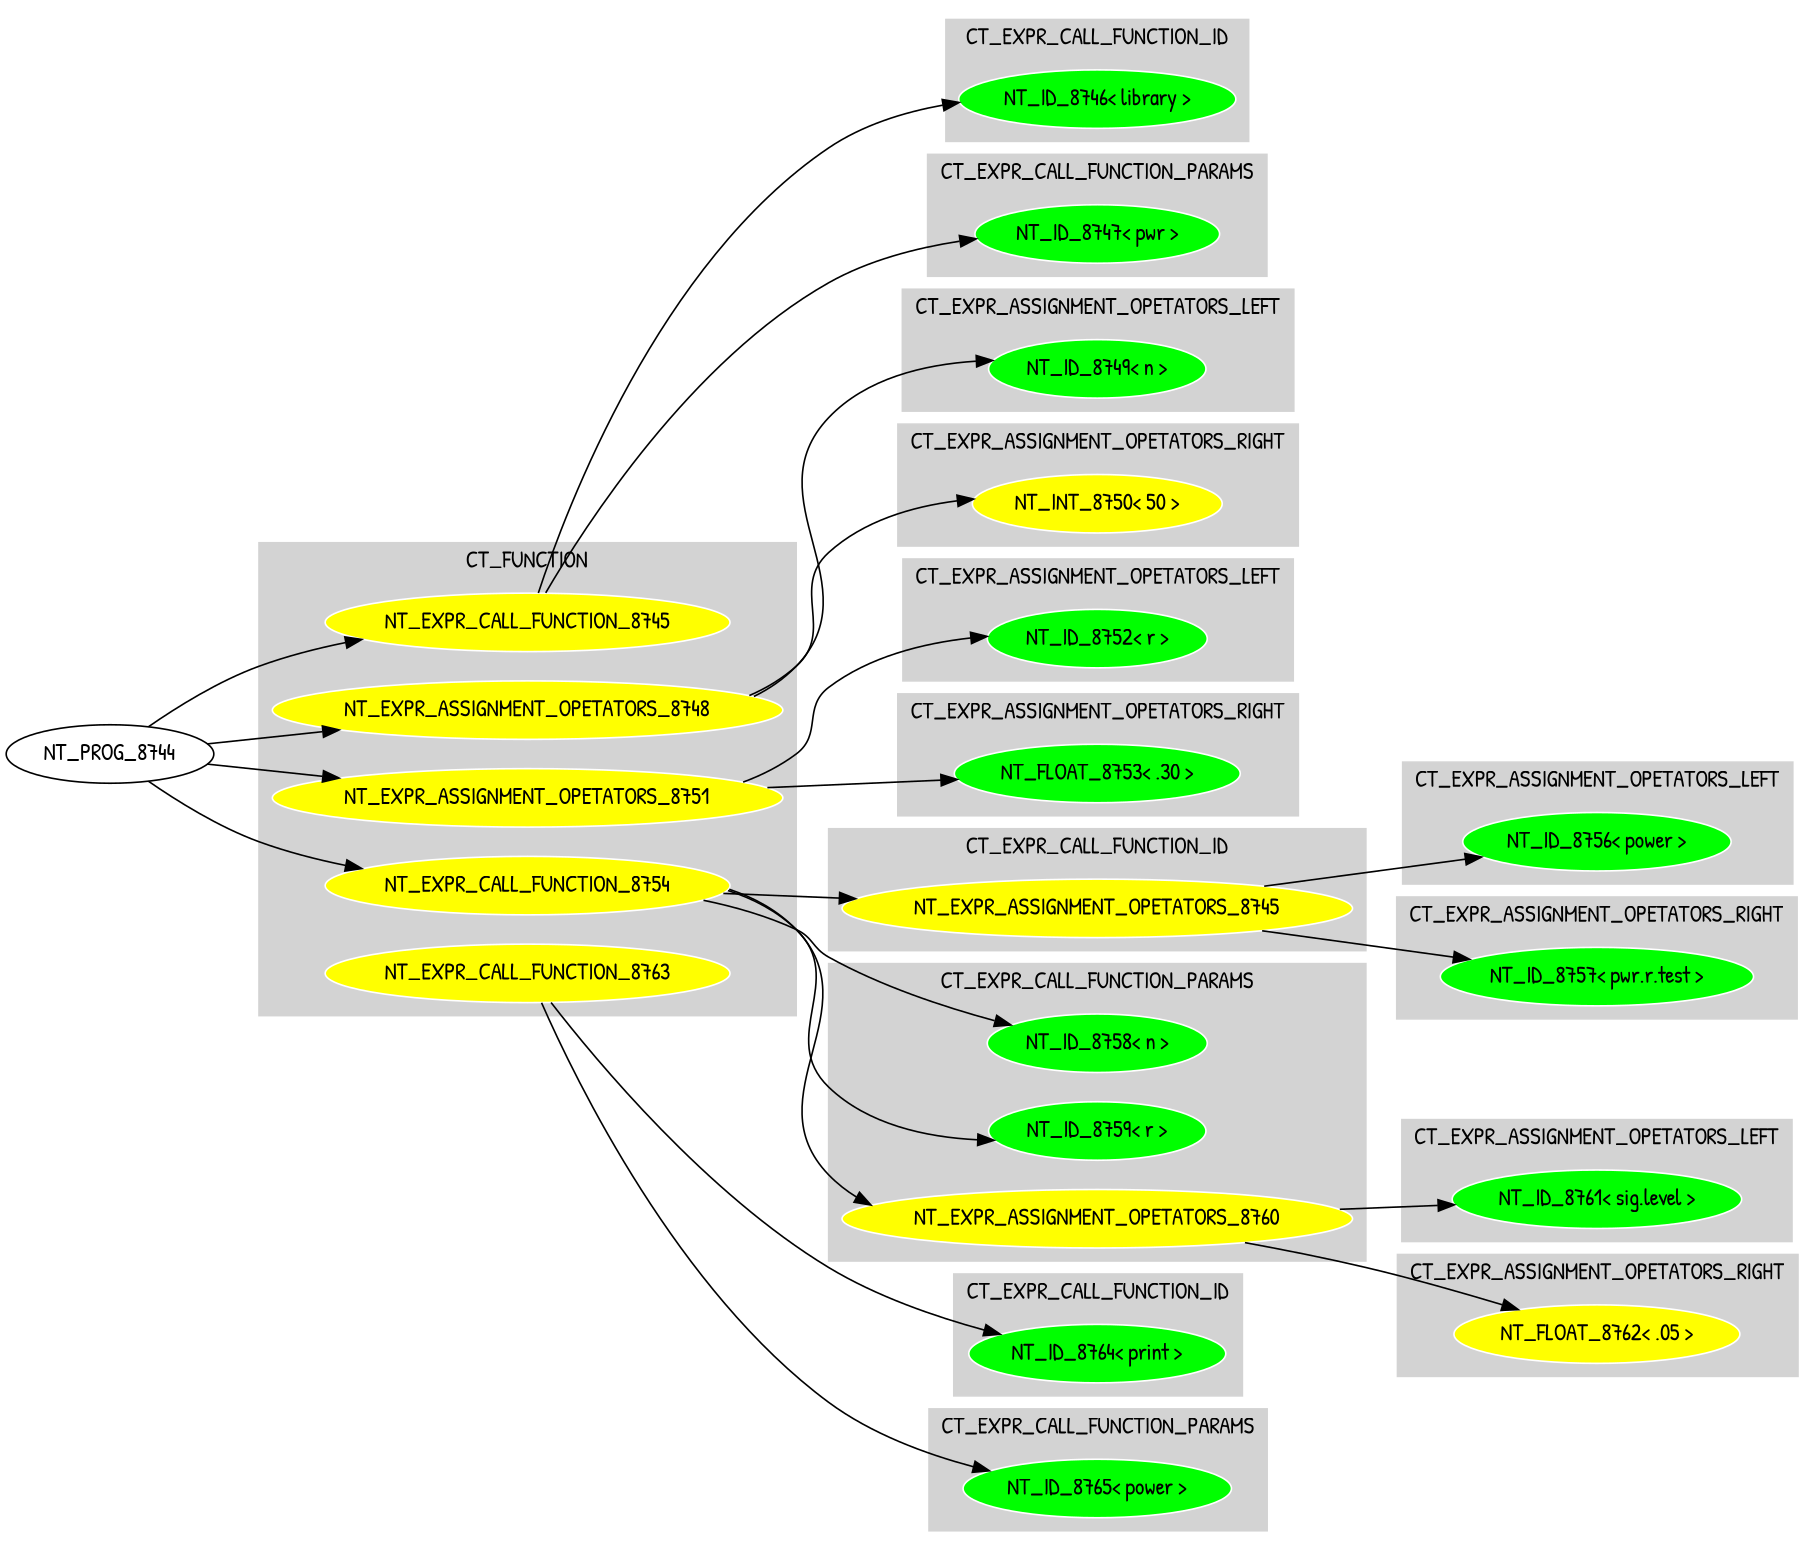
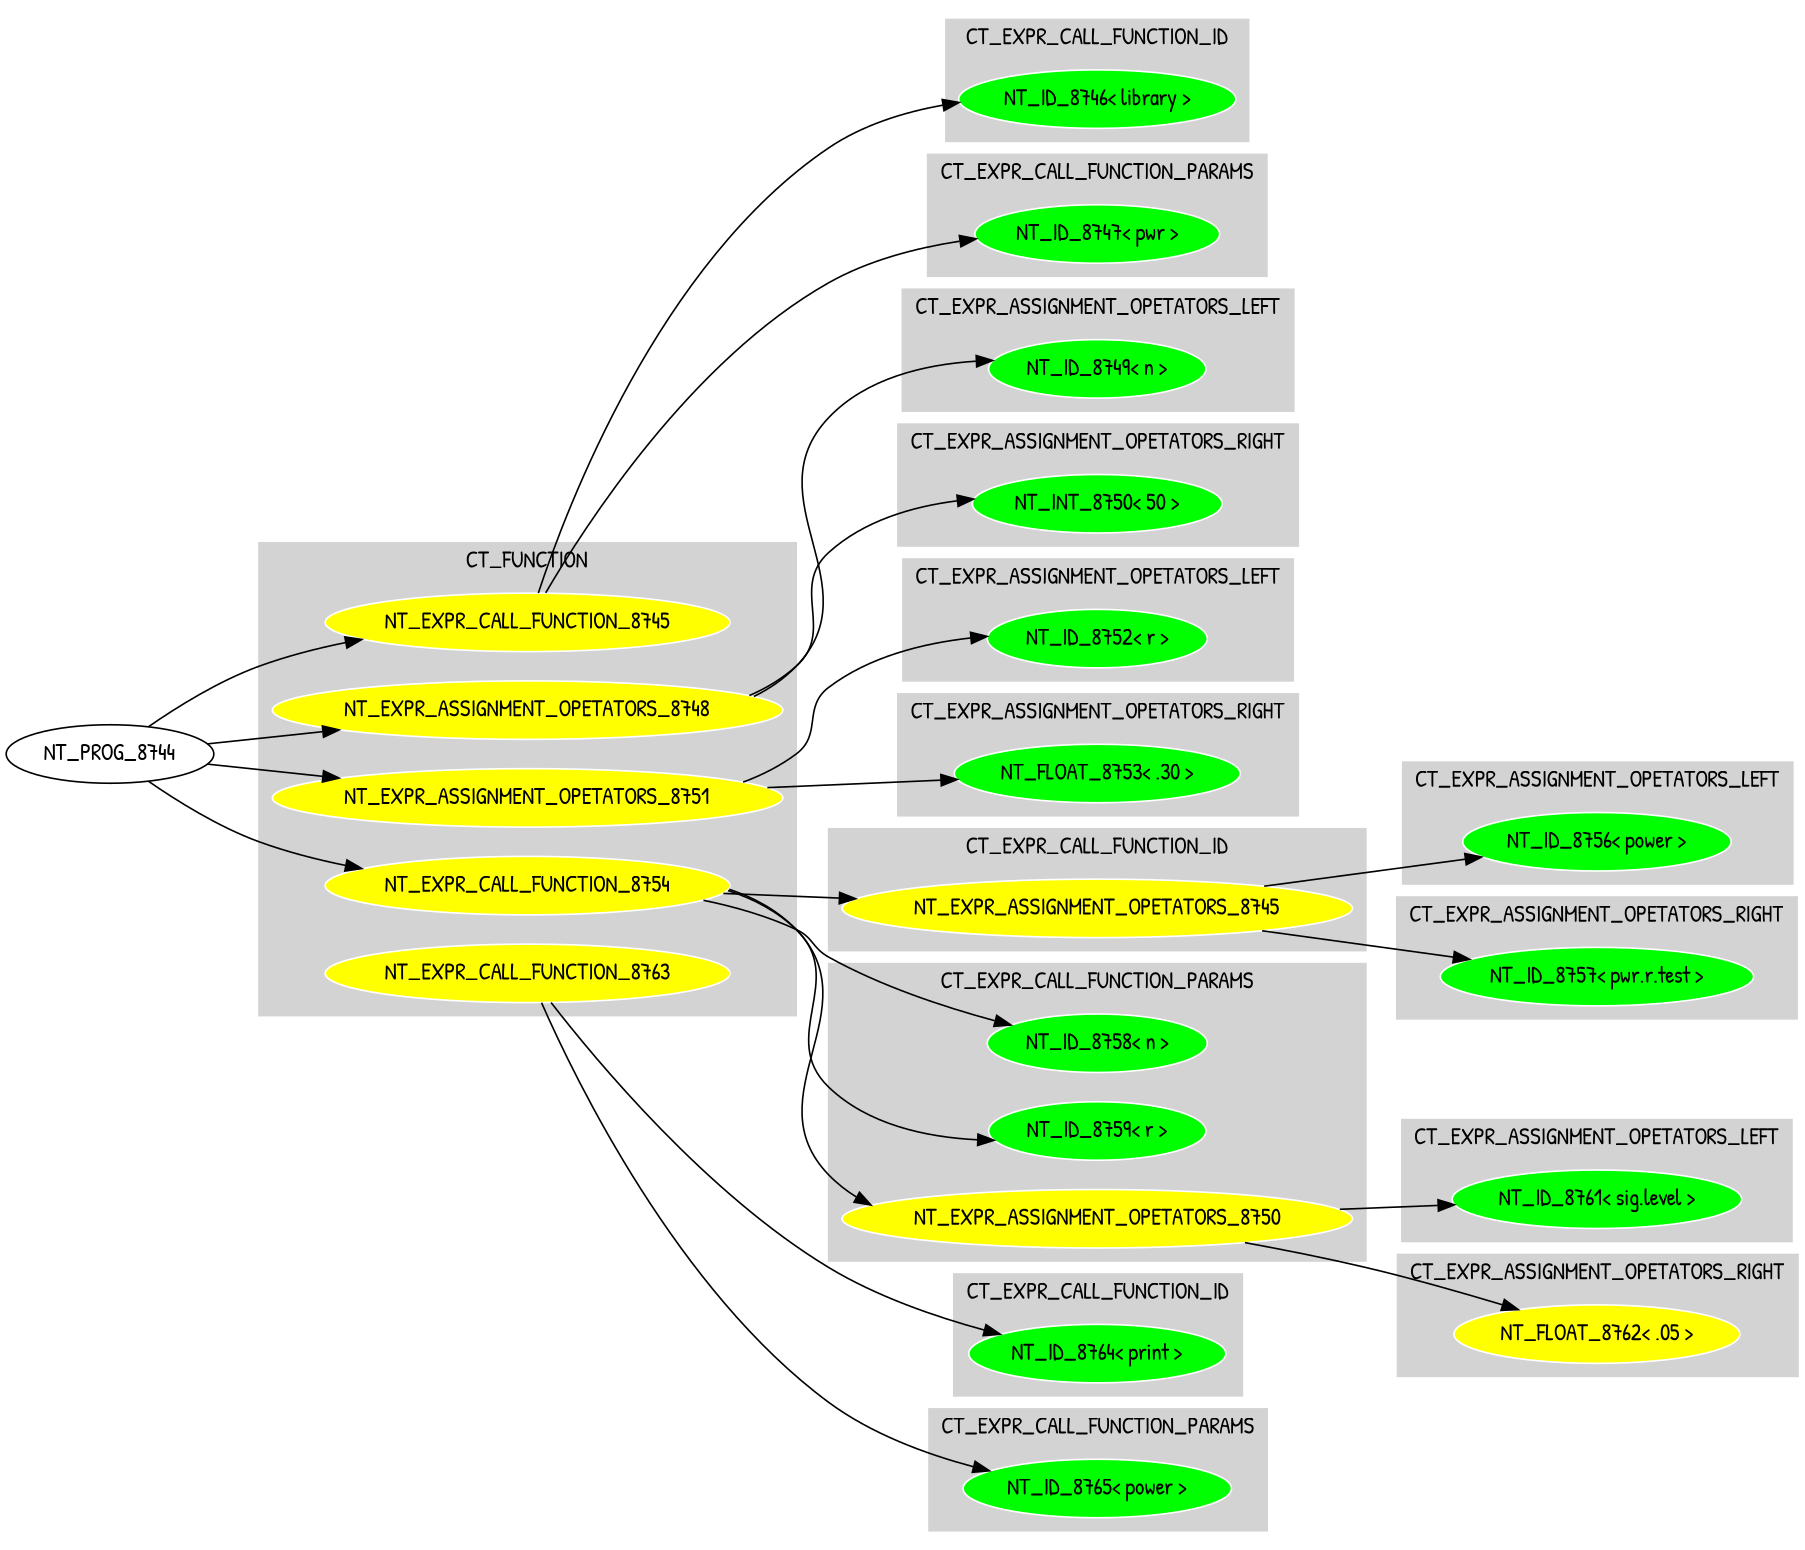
(1097, 504) -> (1097, 504)
(1097, 1219) -> (1097, 1219)
